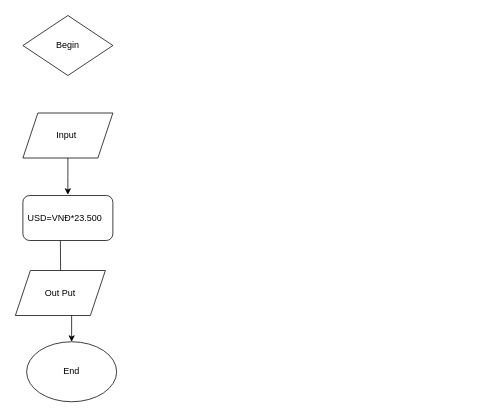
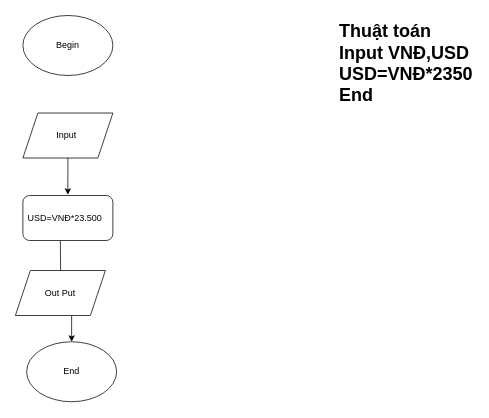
(68, 45) -> (68, 45)
none -> (405, 60)
